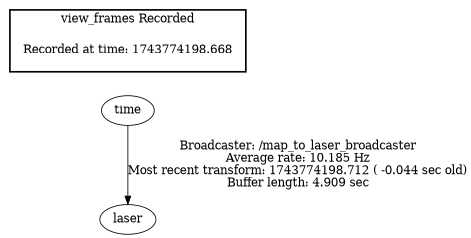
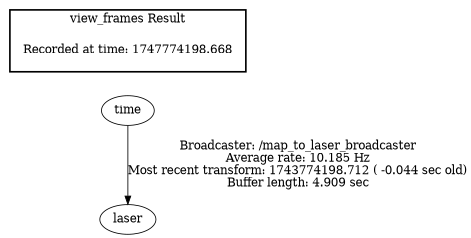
(128, 19) -> (128, 19)
(128, 50) -> (128, 50)
